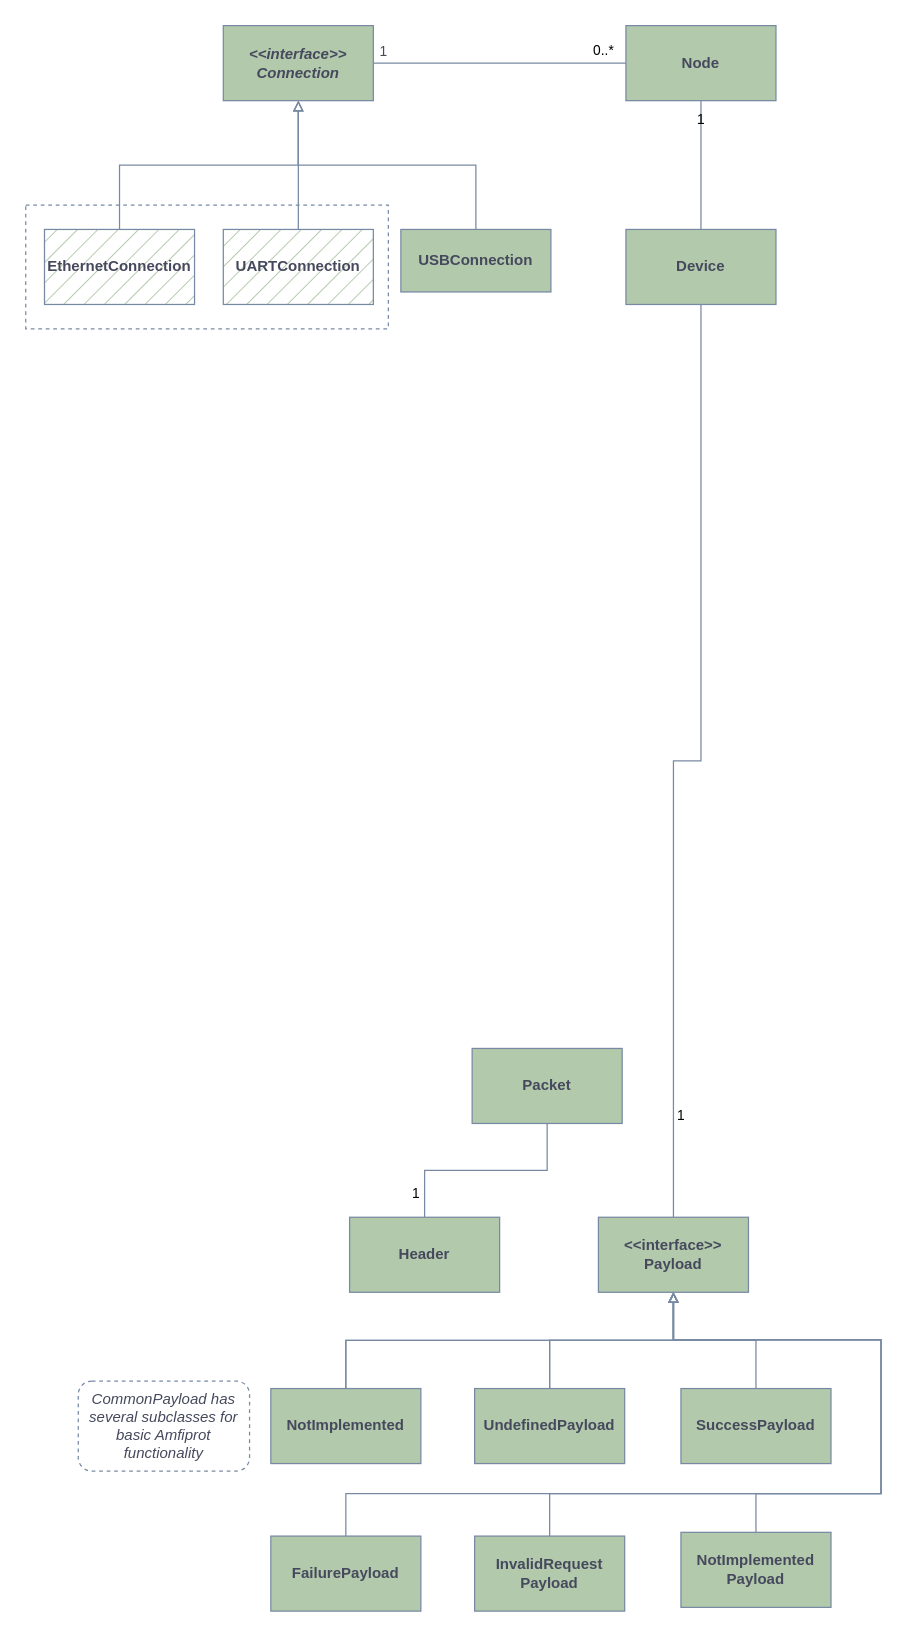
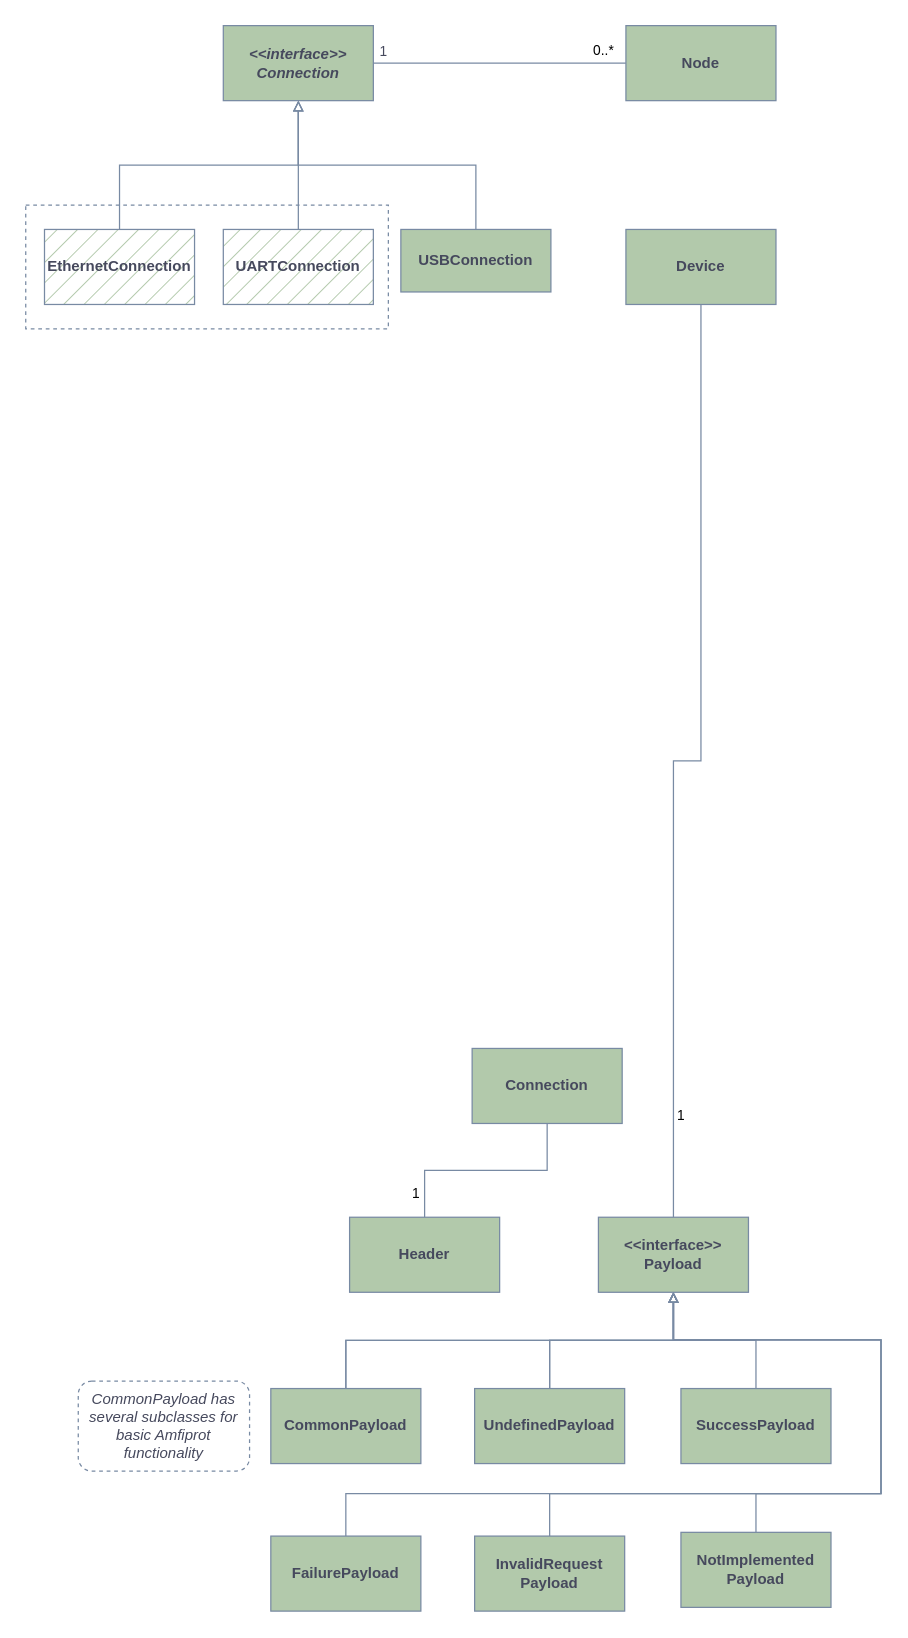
(701, 119) -> none
(547, 1086) -> (547, 1086)
(346, 1426) -> (346, 1426)
